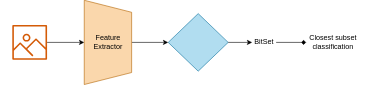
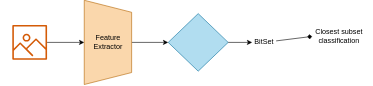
(333, 42) -> (339, 36)
